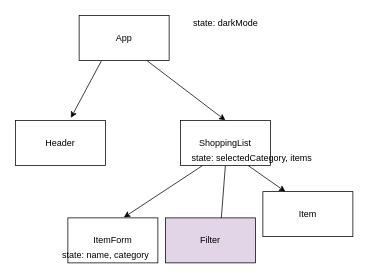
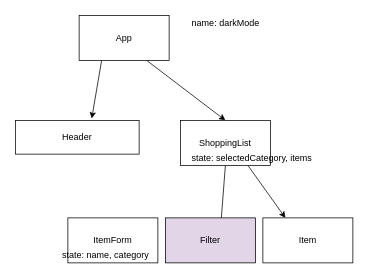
(226, 23) -> (226, 23)
(60, 143) -> (77, 137)
(166, 190) -> none
(308, 214) -> (308, 240)
